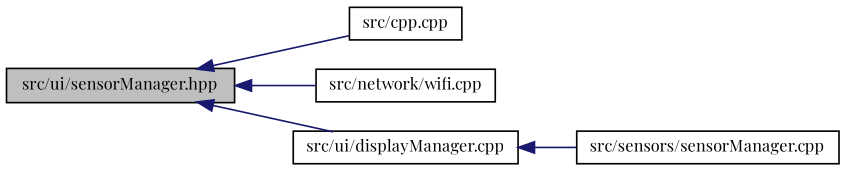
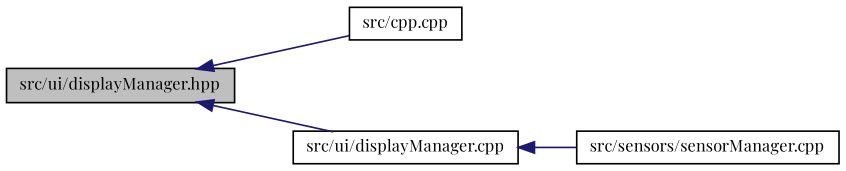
(121, 86) -> (121, 86)
(406, 86) -> none
